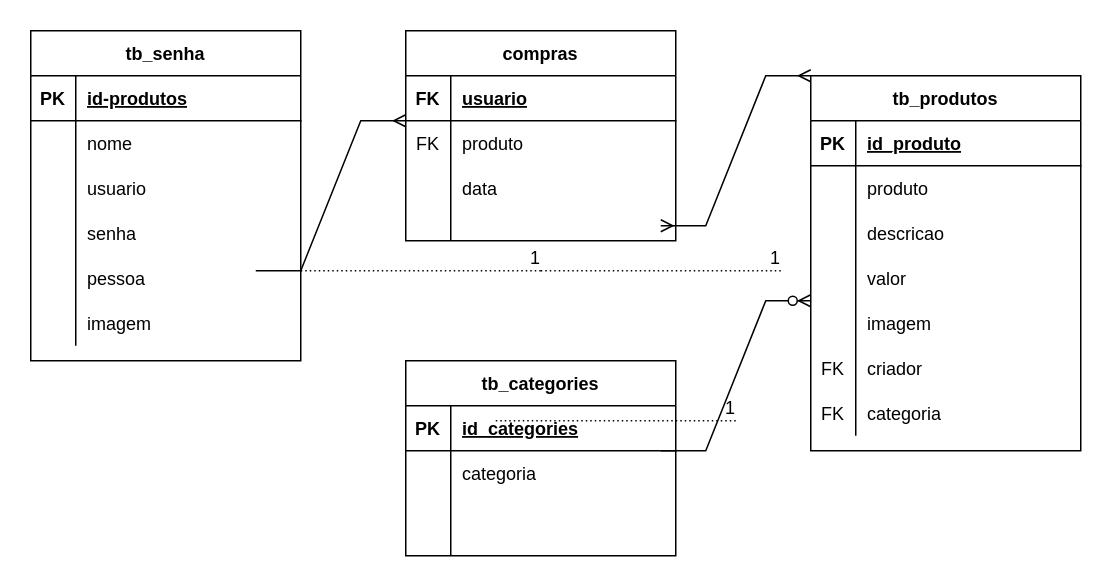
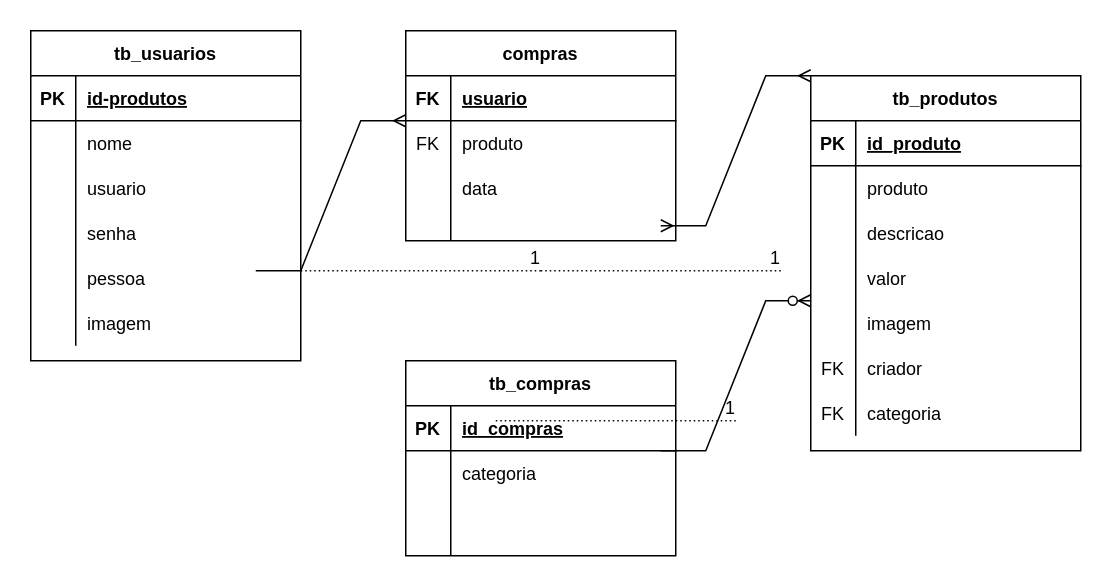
(165, 54) -> (165, 54)
(540, 384) -> (540, 384)
(523, 429) -> (510, 429)
